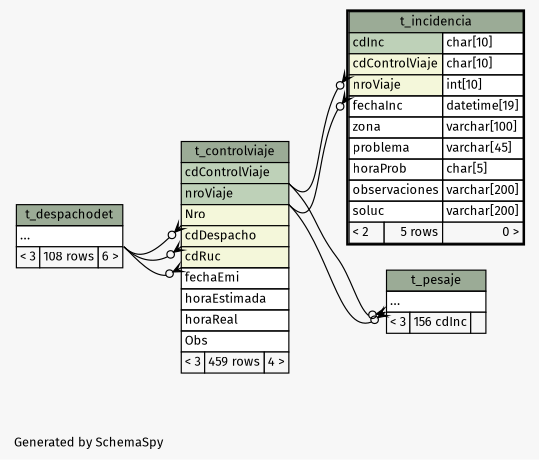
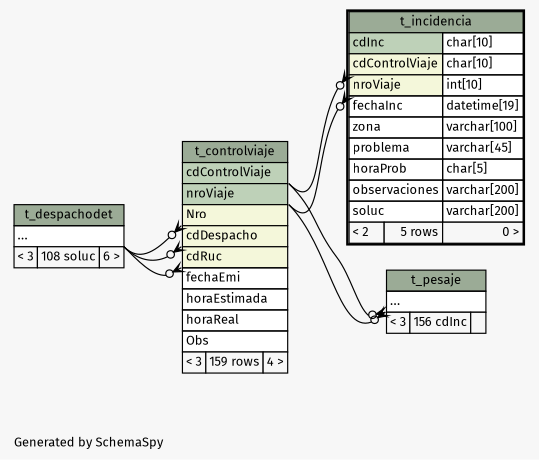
(69, 257) -> (68, 257)
(234, 362) -> (234, 362)
